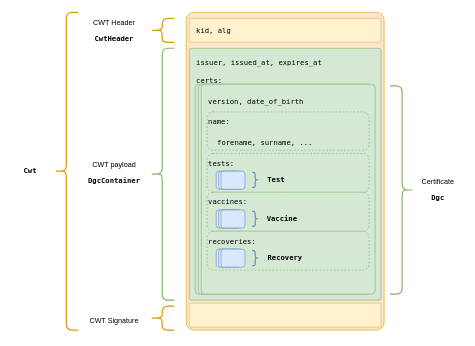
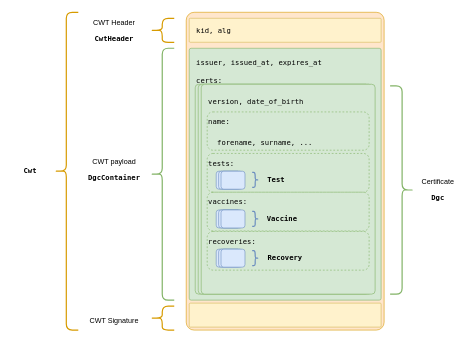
(114, 173) -> (114, 170)
